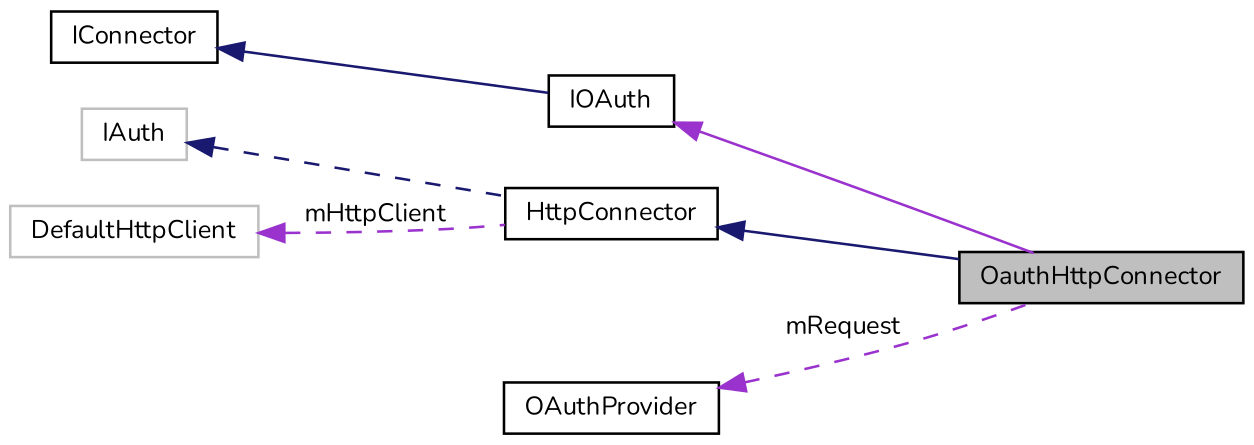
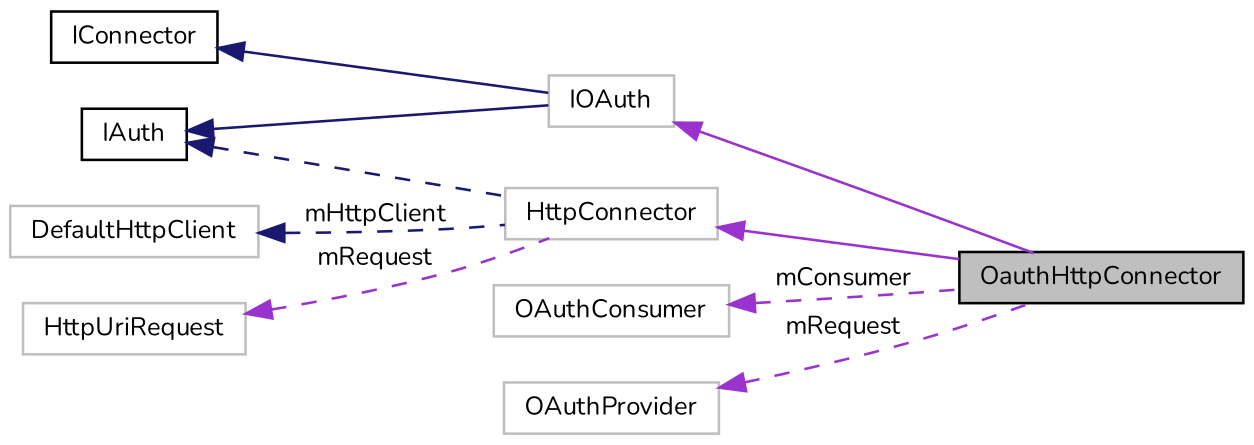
(611, 101) -> (611, 101)
none -> (381, 117)
(134, 134) -> (134, 134)
(611, 214) -> (611, 214)
(395, 231) -> (395, 231)
(851, 245) -> (851, 245)
none -> (611, 311)
none -> (134, 329)
(611, 408) -> (611, 408)
